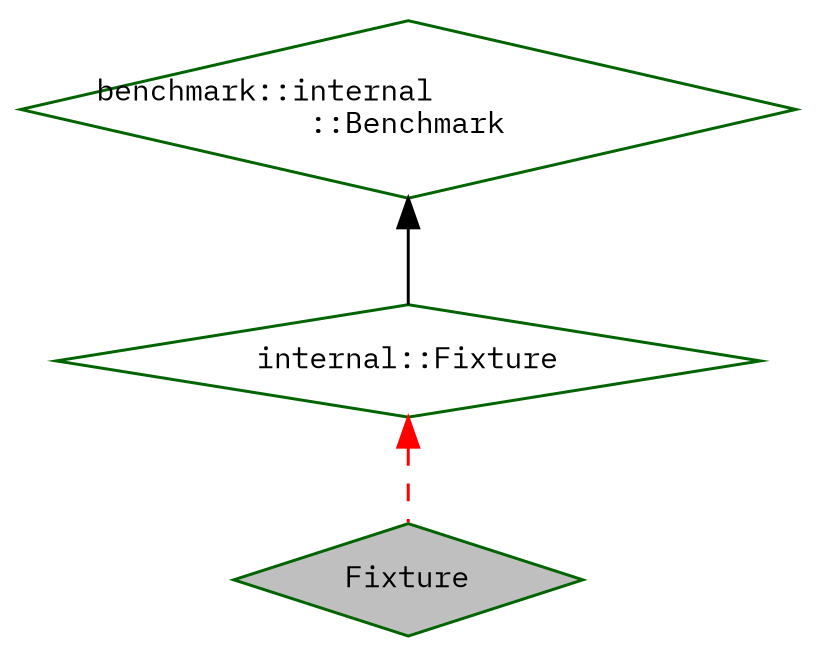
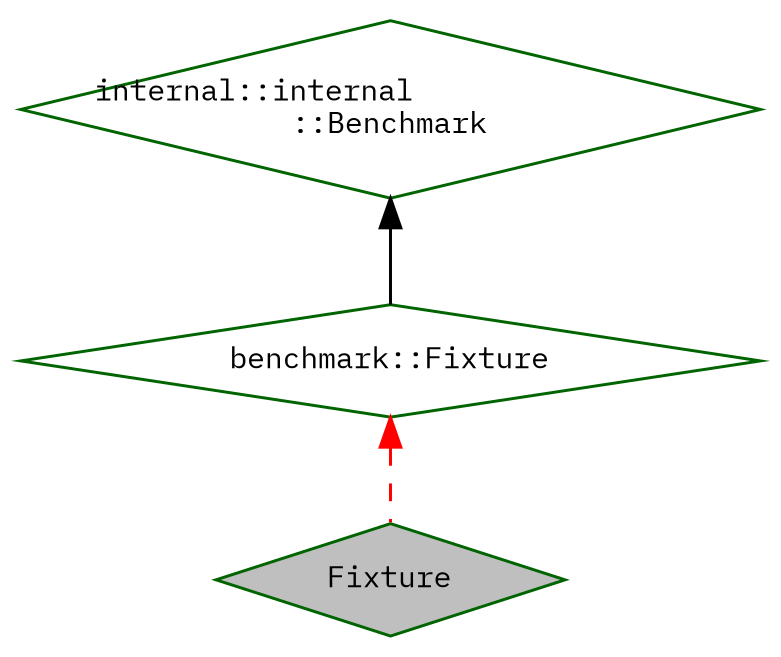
(408, 109) -> (390, 109)
(408, 361) -> (390, 361)
